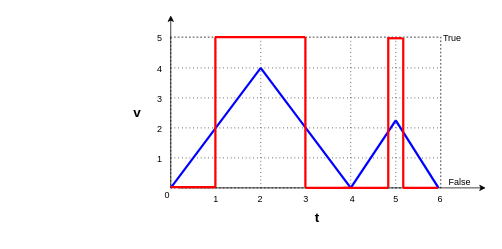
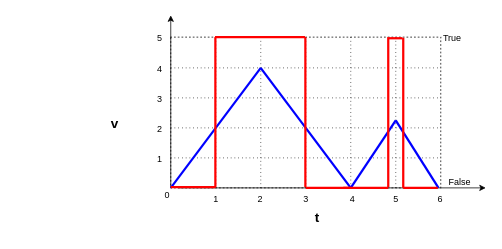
(137, 113) -> (114, 124)
